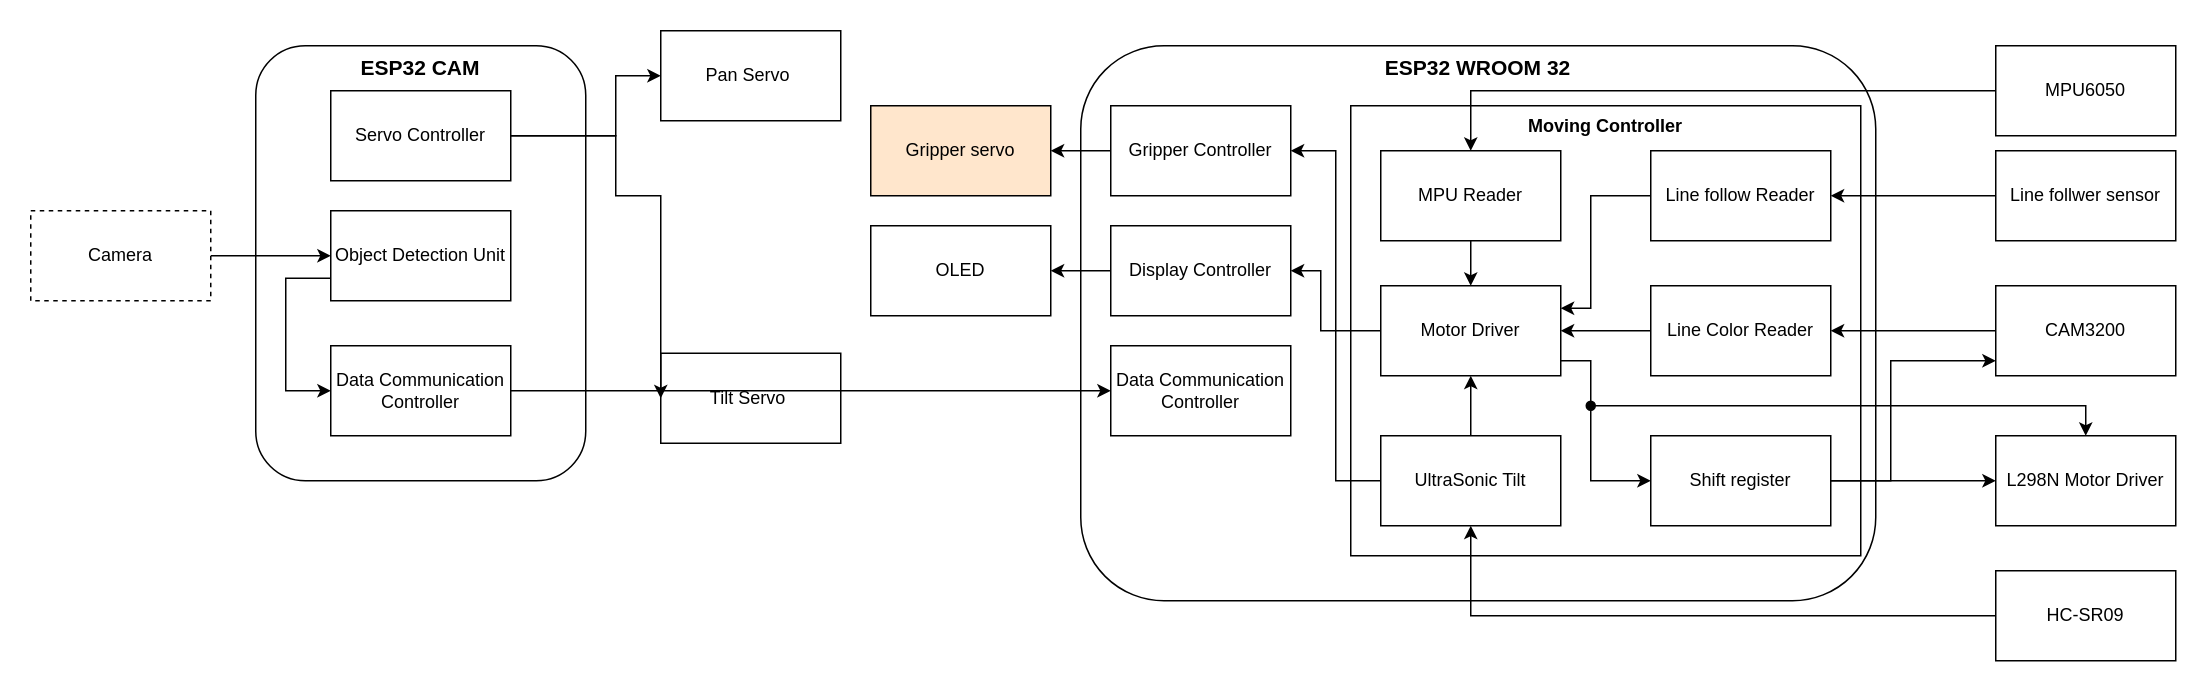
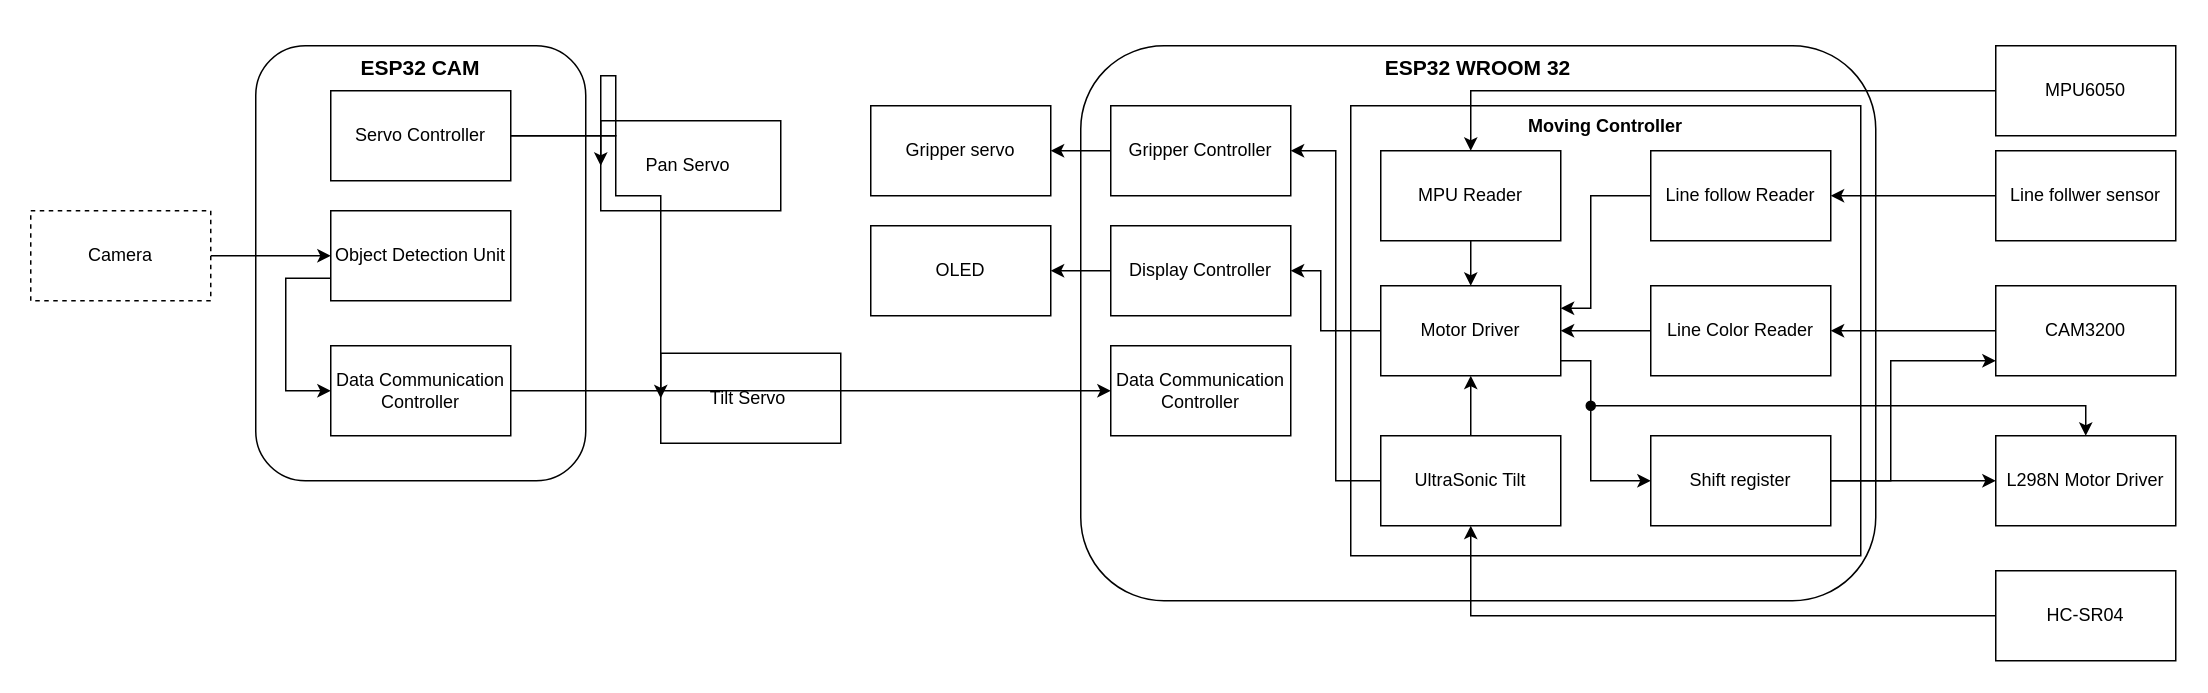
(751, 76) -> (691, 166)
(961, 151) -> (961, 151)
(2086, 616) -> (2086, 616)
